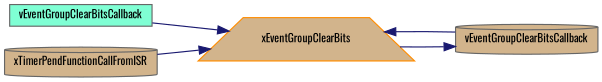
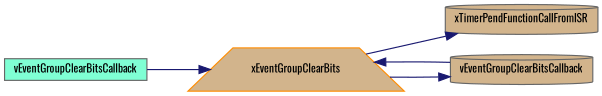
(178, 52) -> (406, 45)
